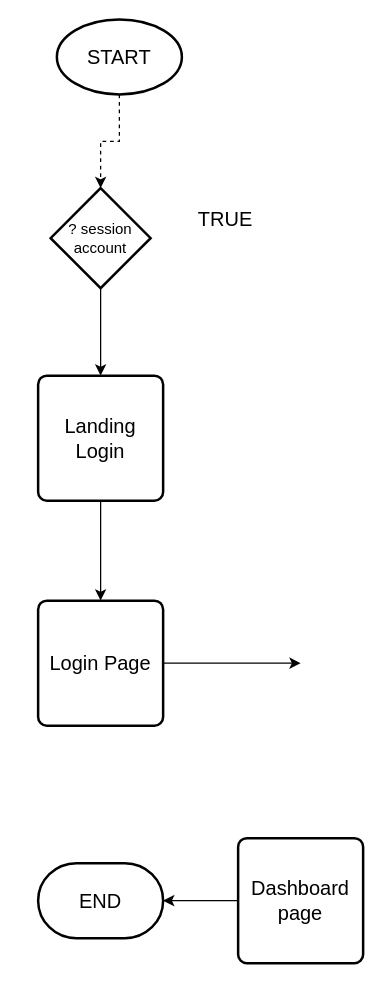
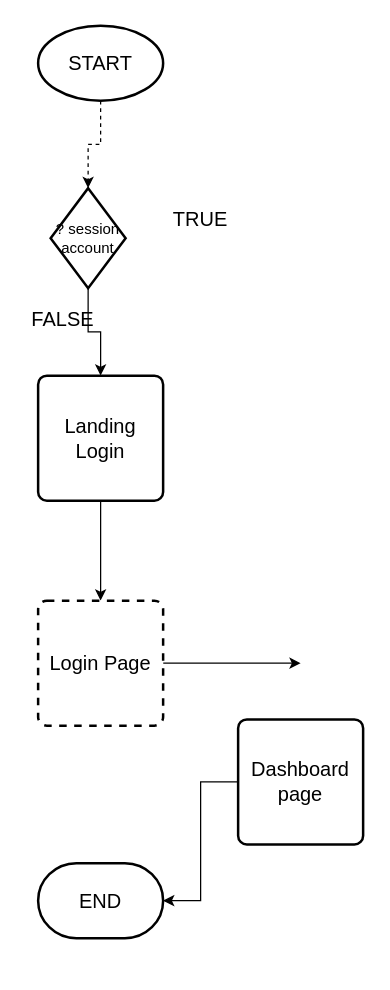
(119, 57) -> (101, 63)
(226, 219) -> (201, 219)
(101, 238) -> (88, 238)
none -> (63, 319)
(101, 663) -> (101, 663)
(301, 901) -> (301, 782)
